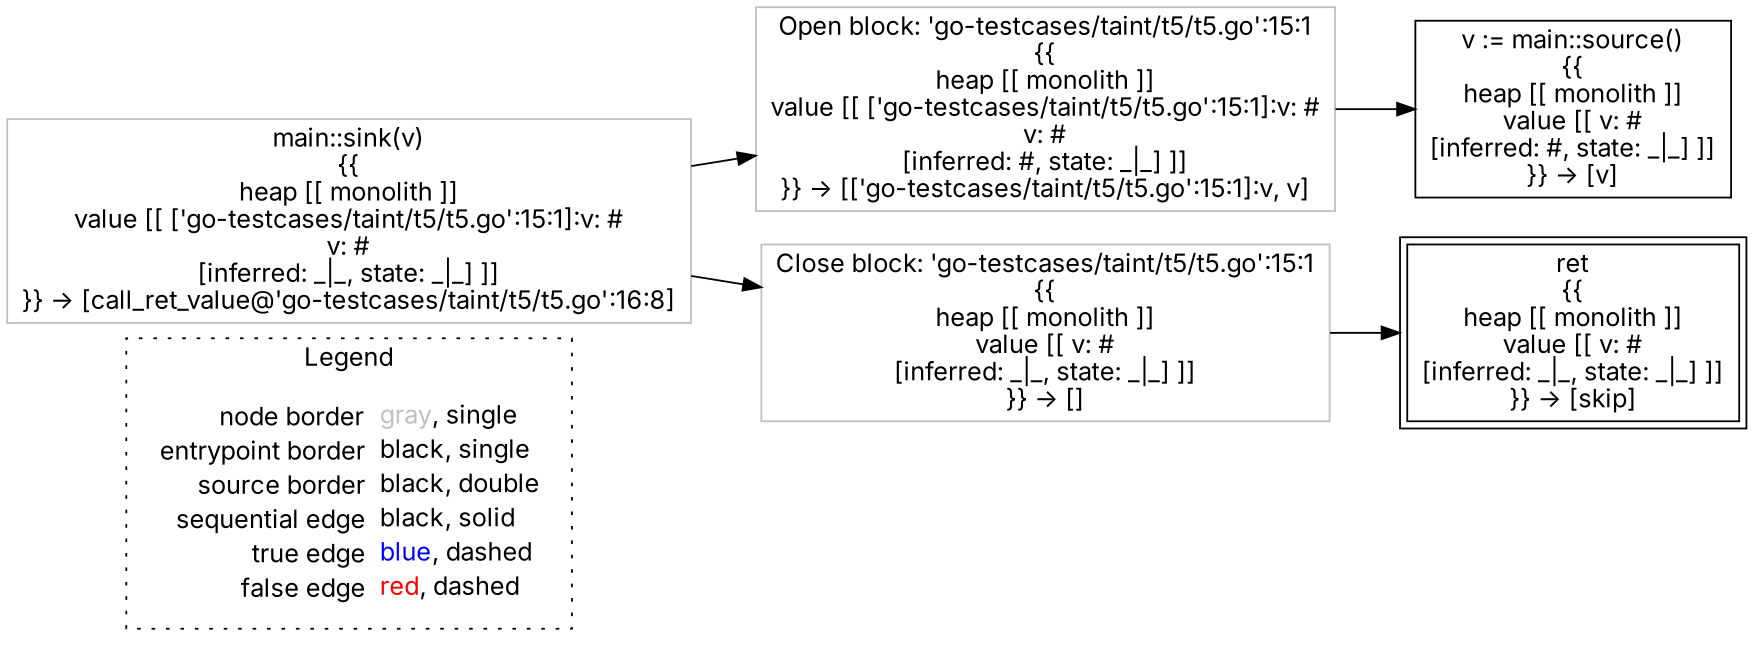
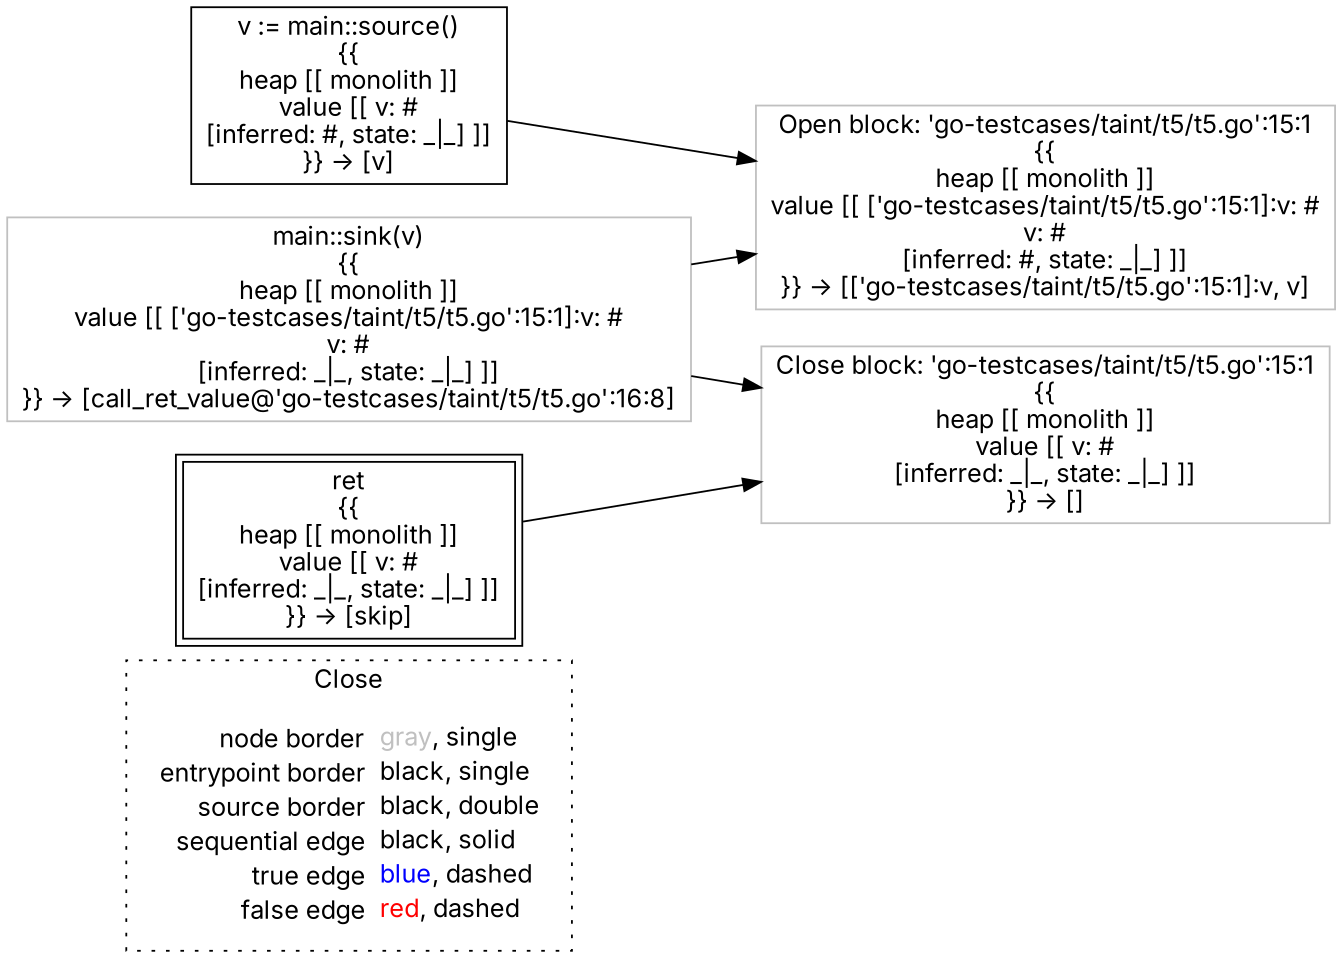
(1366, 109) -> (622, 139)
(1356, 333) -> (633, 503)
(349, 359) -> (349, 681)
